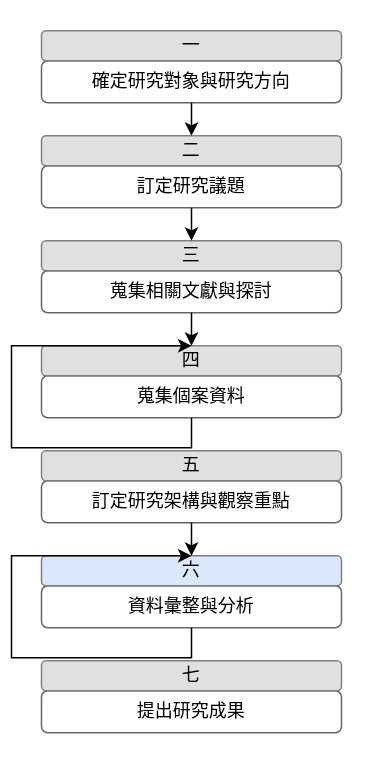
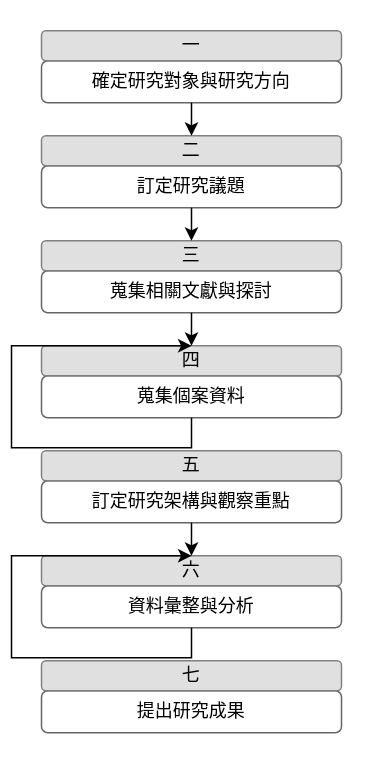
(191, 571) -> (191, 571)
